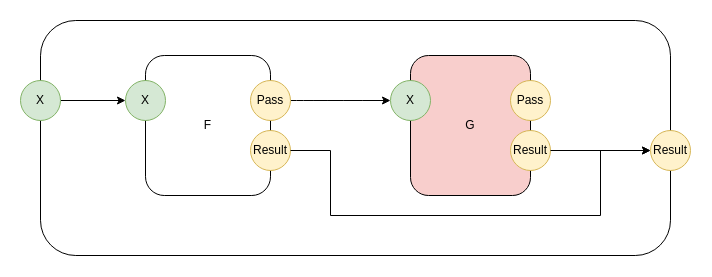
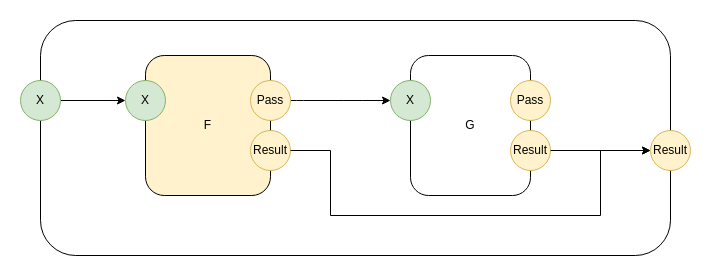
(208, 126) -> (208, 126)
(471, 126) -> (471, 126)
